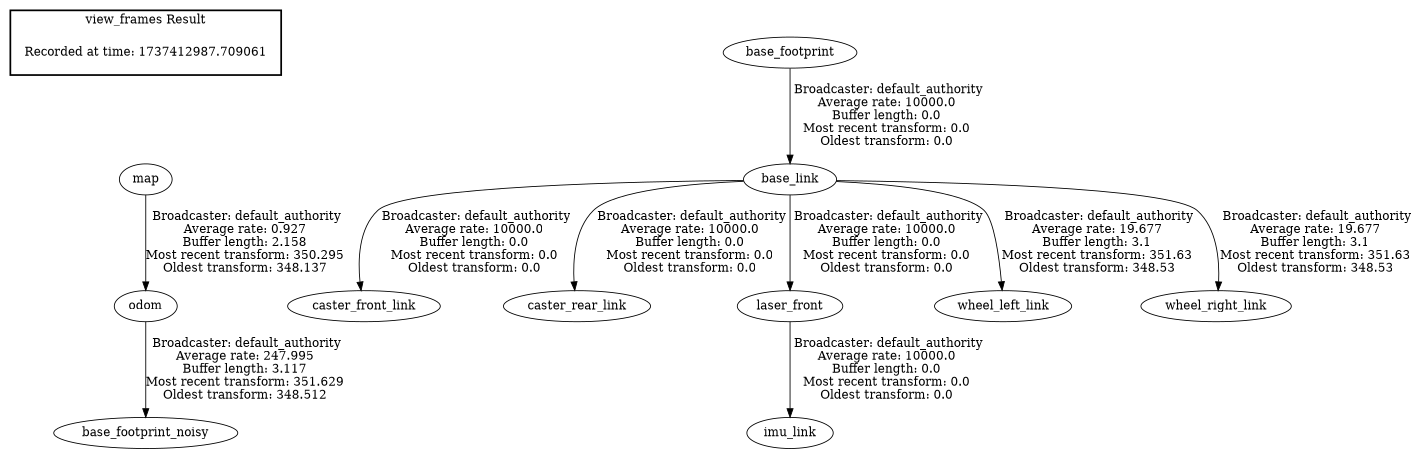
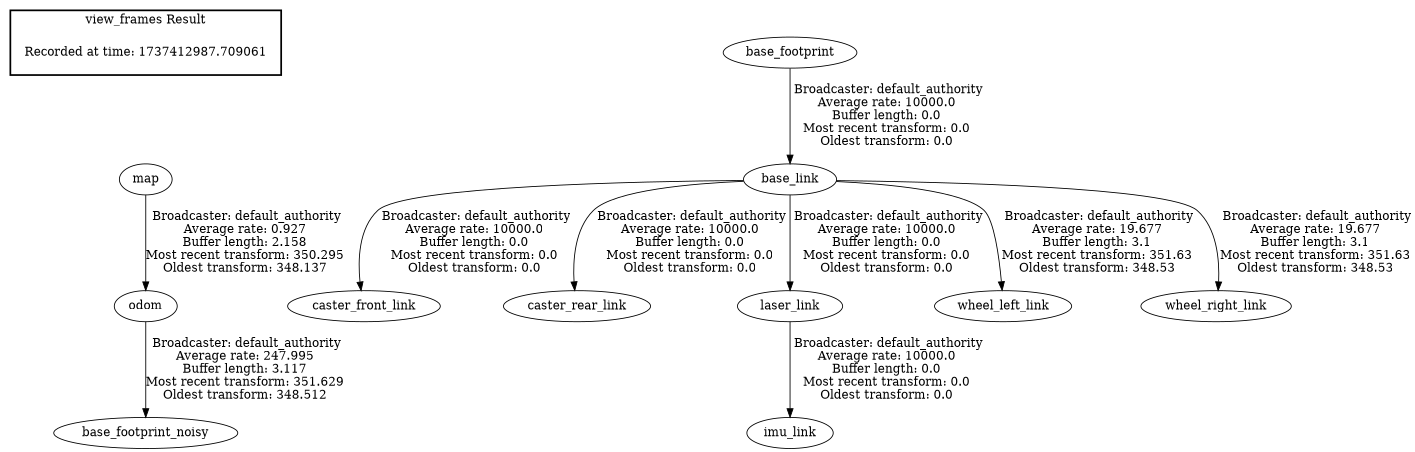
(790, 306) -> (790, 306)
